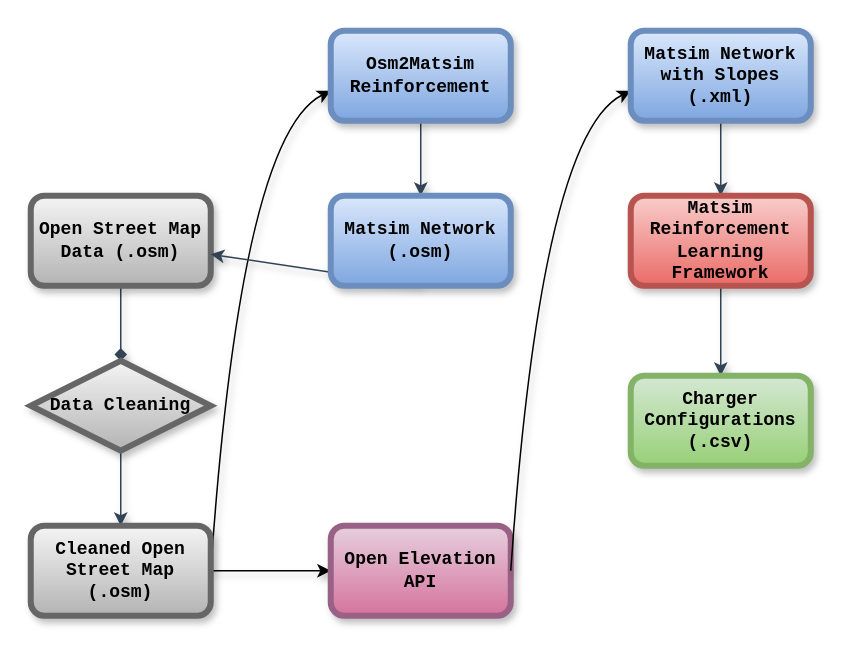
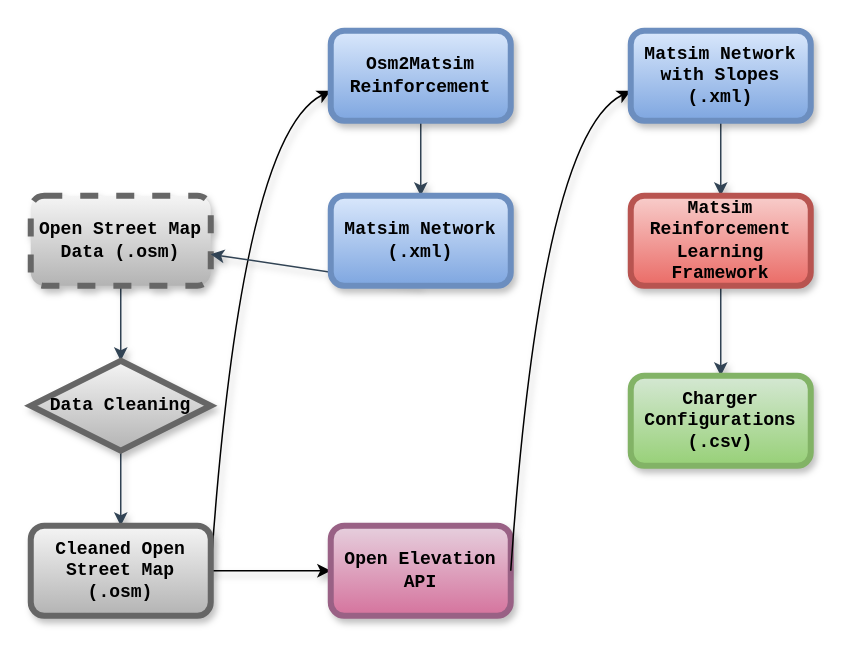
(121, 241) -> (121, 241)
(421, 241) -> (421, 241)
(121, 348) -> (121, 349)
